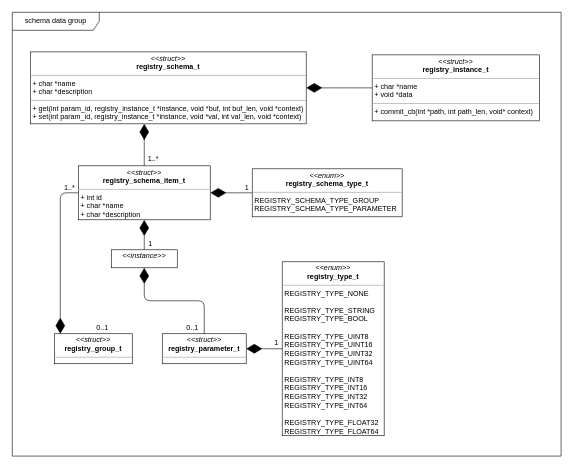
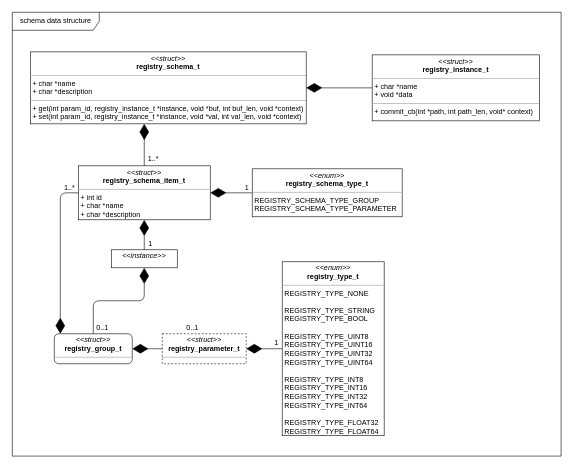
(56, 21) -> (56, 21)
none -> (103, 301)
(189, 301) -> (148, 349)
(93, 349) -> (93, 349)
(204, 349) -> (204, 349)
